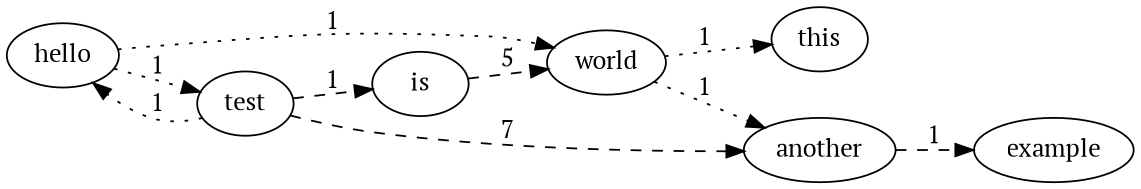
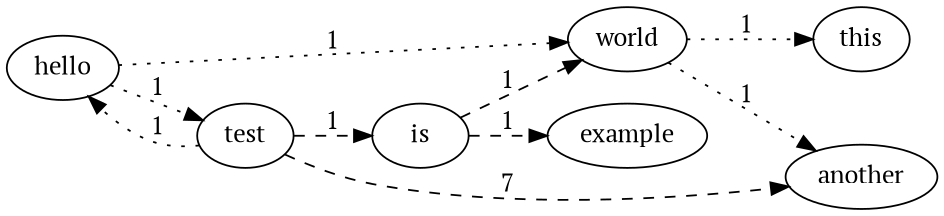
(508, 60) -> (508, 81)
(925, 150) -> (499, 136)
